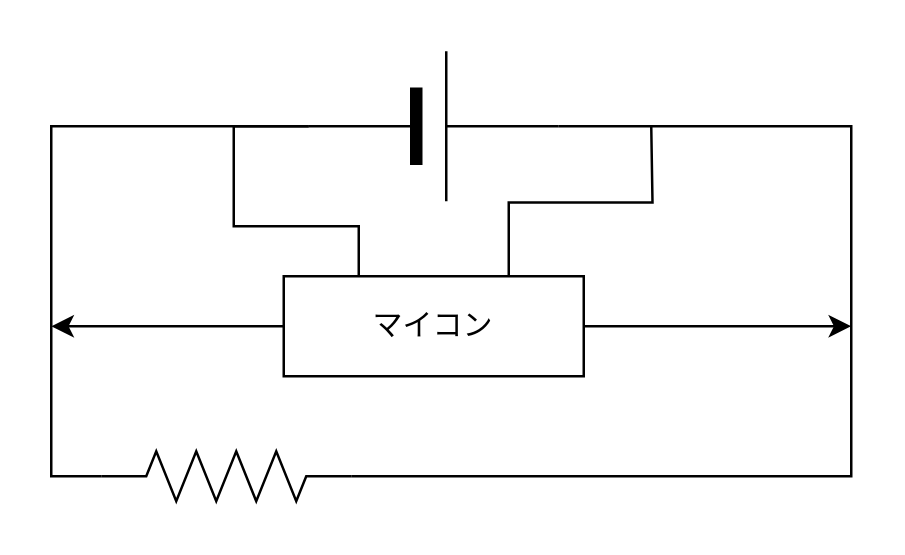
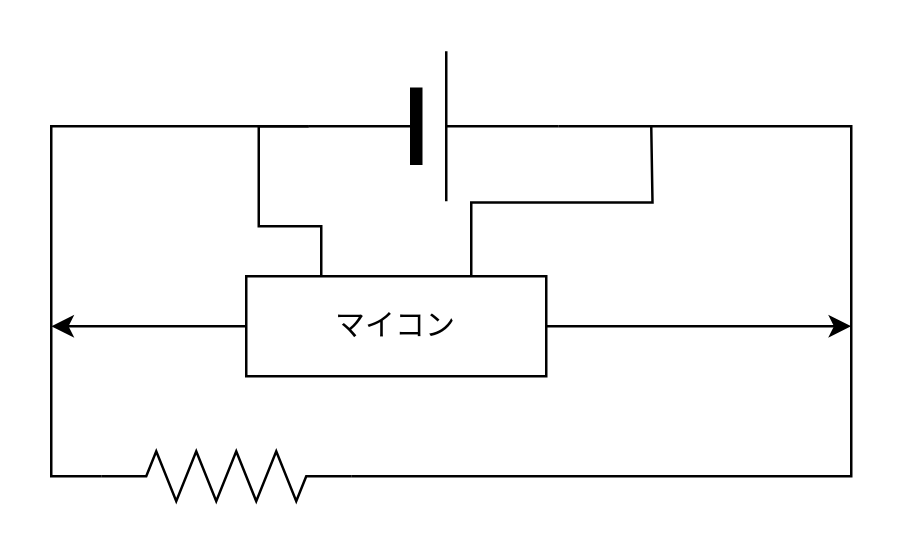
(434, 326) -> (396, 326)
